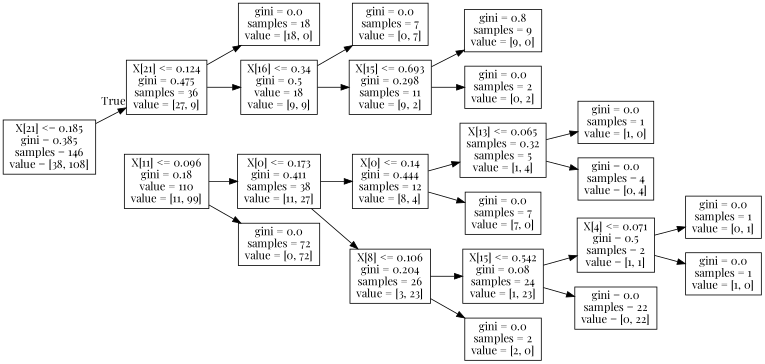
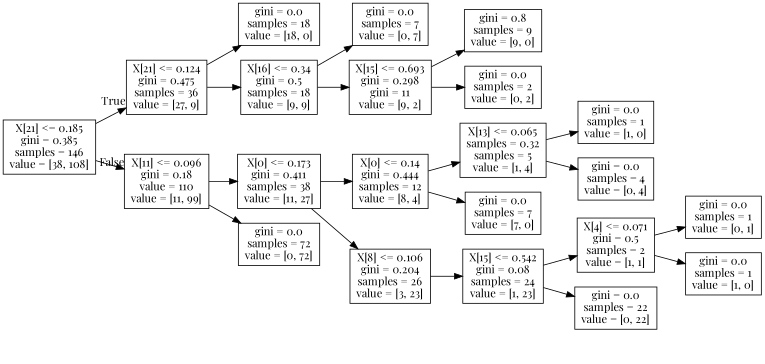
(279, 87) -> (279, 87)
(390, 87) -> (390, 87)
none -> (106, 164)
(503, 339) -> none
